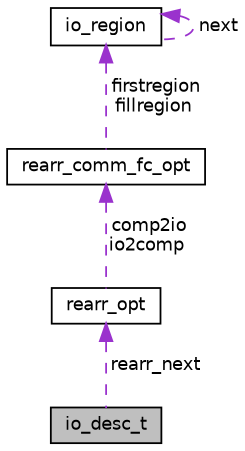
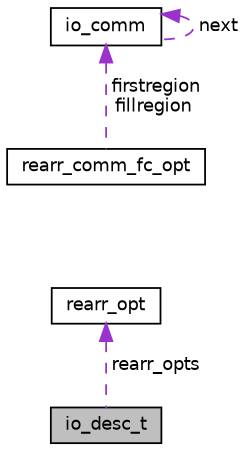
(106, 27) -> (106, 27)
(106, 245) -> none
(153, 366) -> (153, 366)
